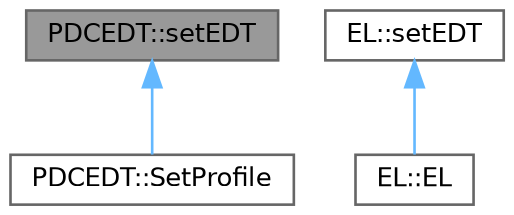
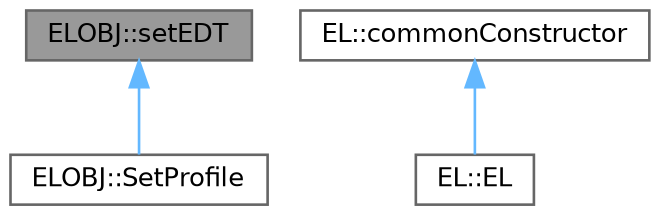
(152, 35) -> (139, 35)
(415, 35) -> (475, 35)
(152, 180) -> (139, 180)
